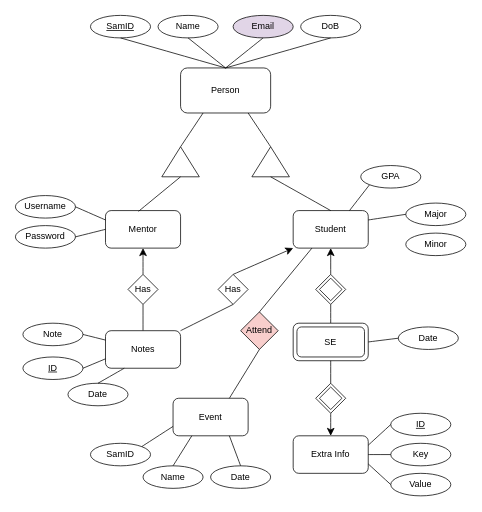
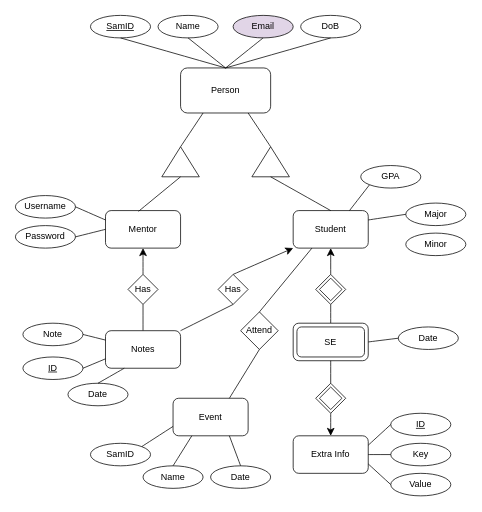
(259, 330) -> (259, 330)
